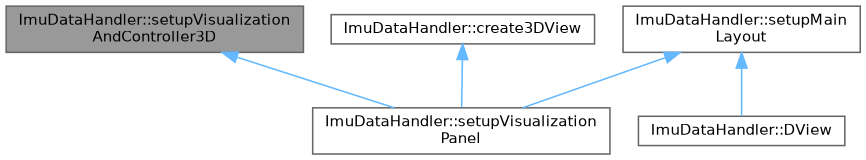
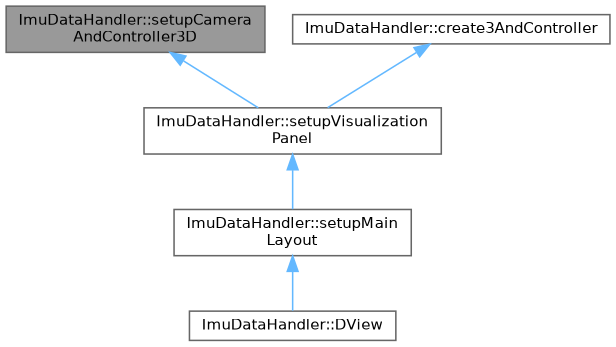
(155, 29) -> (136, 29)
(463, 29) -> (451, 29)
(594, 83) -> (293, 190)
